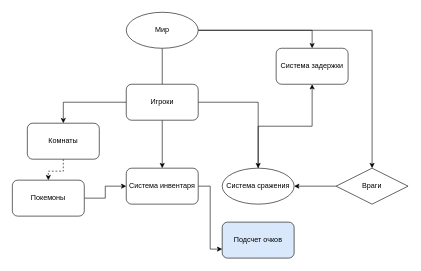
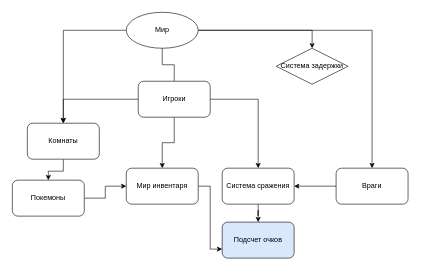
none -> (63, 32)
(312, 66) -> (312, 66)
(312, 89) -> (258, 213)
(162, 102) -> (174, 99)
(59, 171) -> (59, 171)
(162, 186) -> (162, 186)
(258, 186) -> (258, 186)
(372, 186) -> (372, 186)
